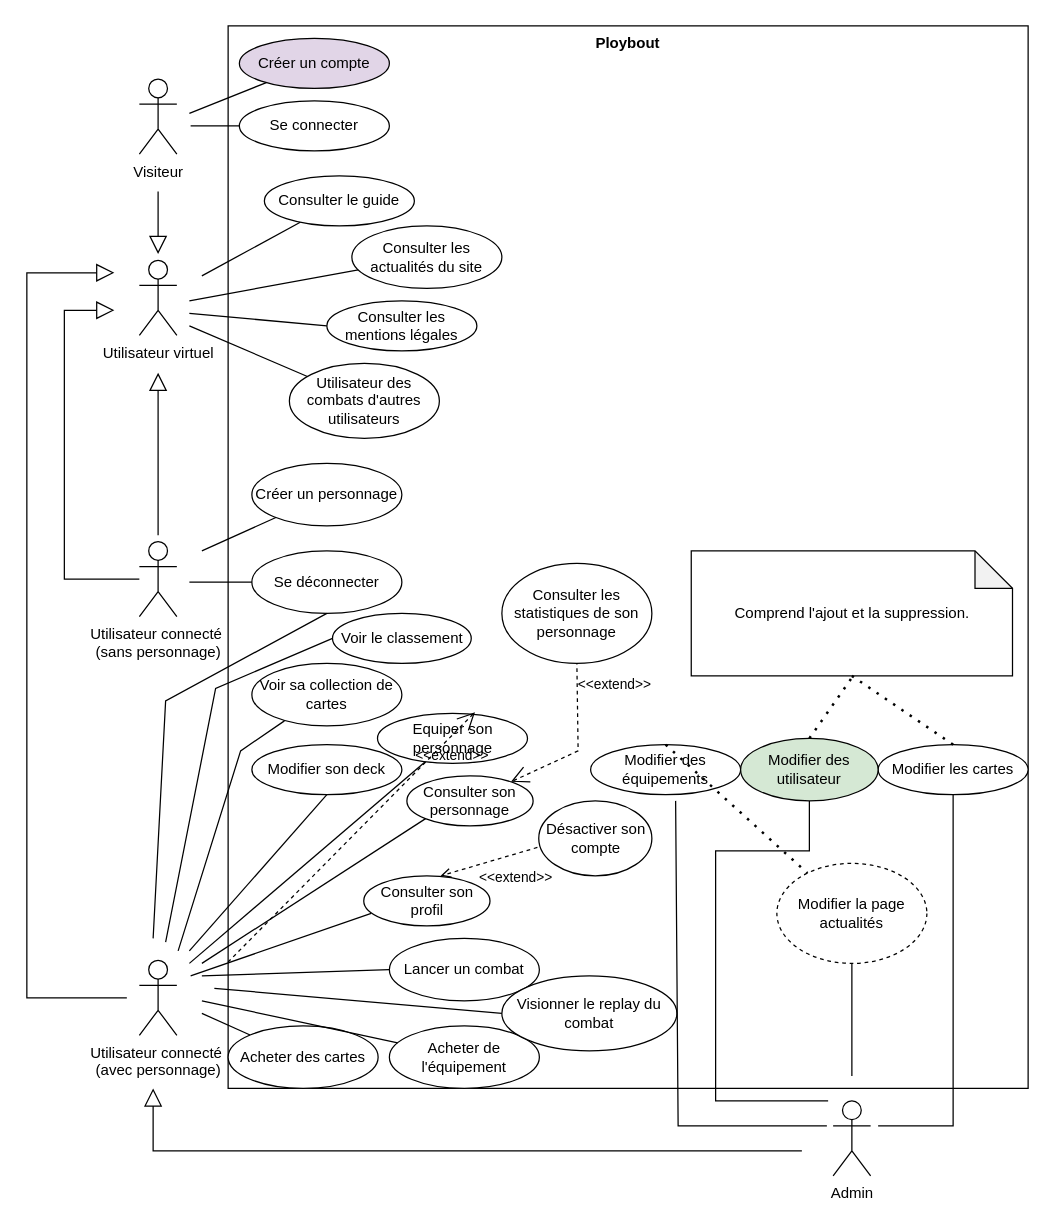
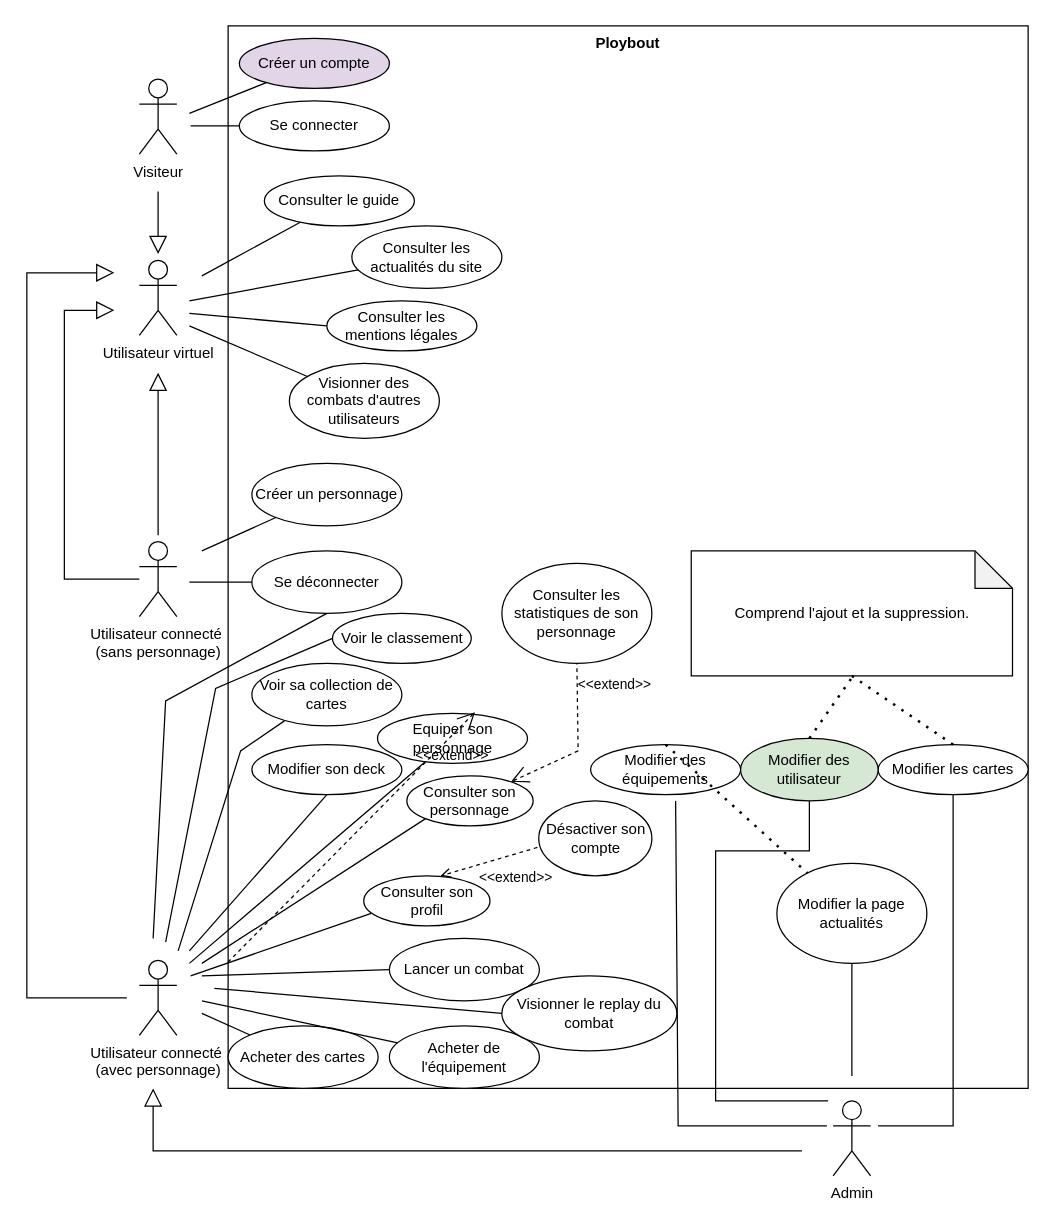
(364, 401) -> (364, 401)
(852, 913) -> (852, 913)
